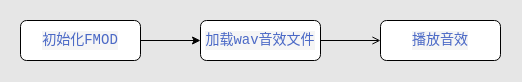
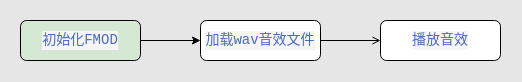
(81, 41) -> (81, 41)
